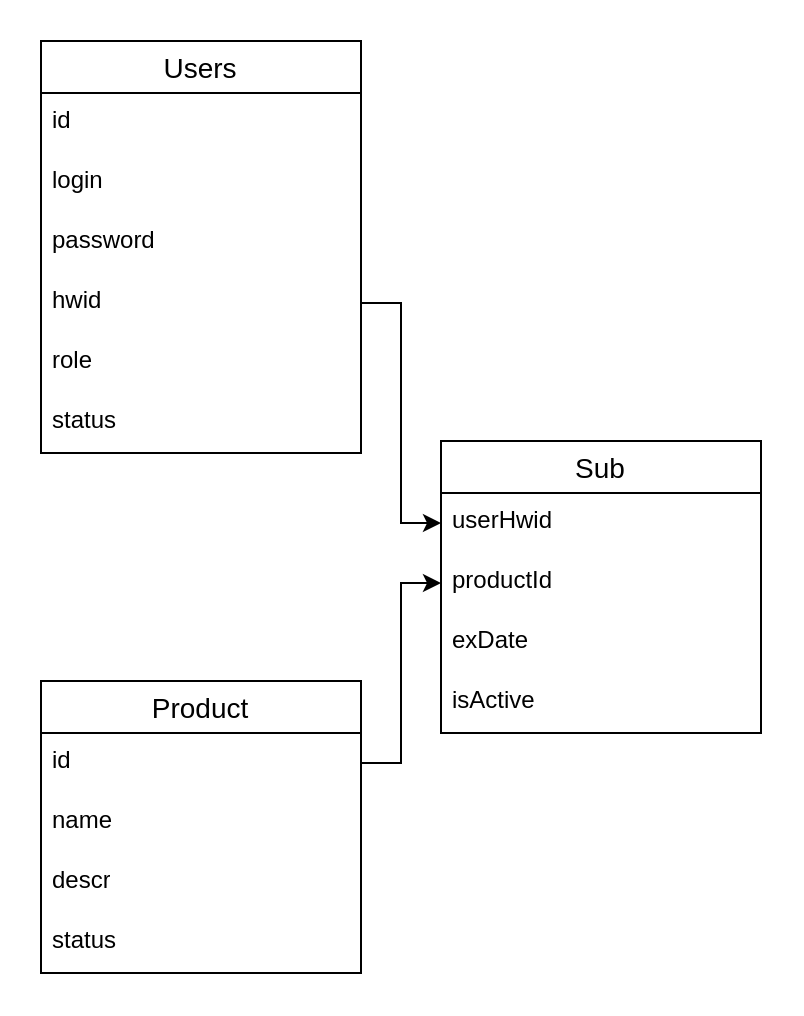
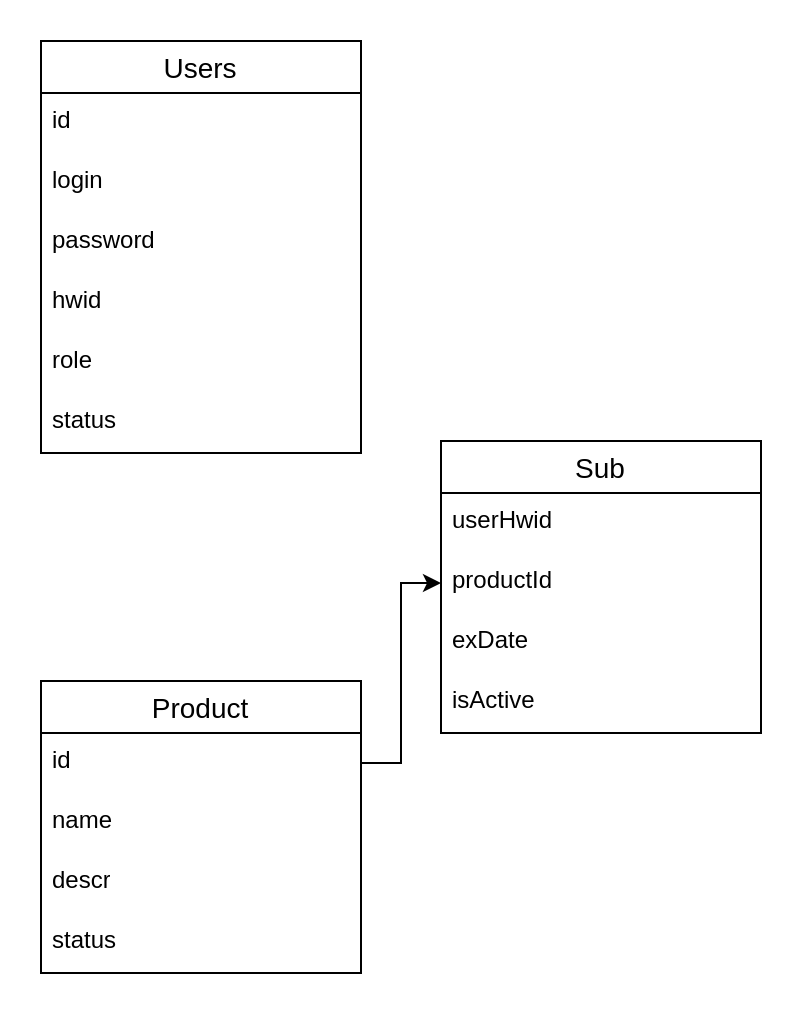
(401, 408) -> none
